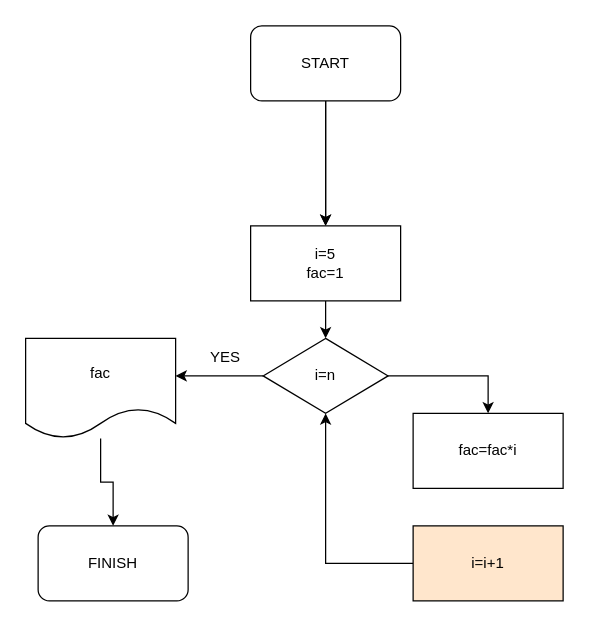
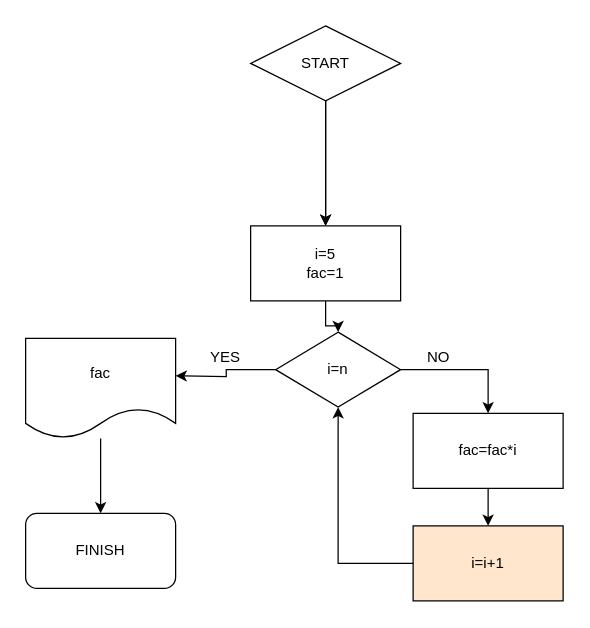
(326, 63) -> (326, 63)
none -> (438, 357)
(326, 376) -> (338, 369)
none -> (488, 511)
(113, 563) -> (101, 551)
